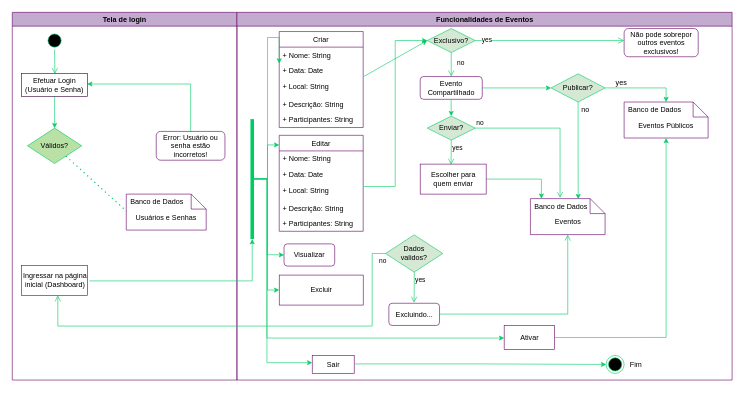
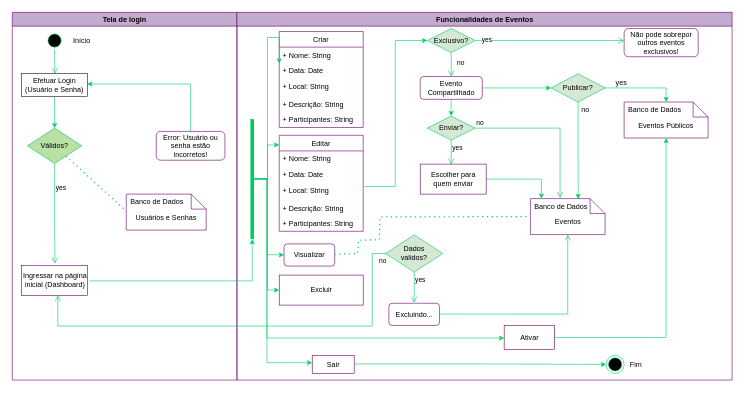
none -> (82, 41)
(393, 60) -> none
none -> (55, 197)
none -> (413, 217)
